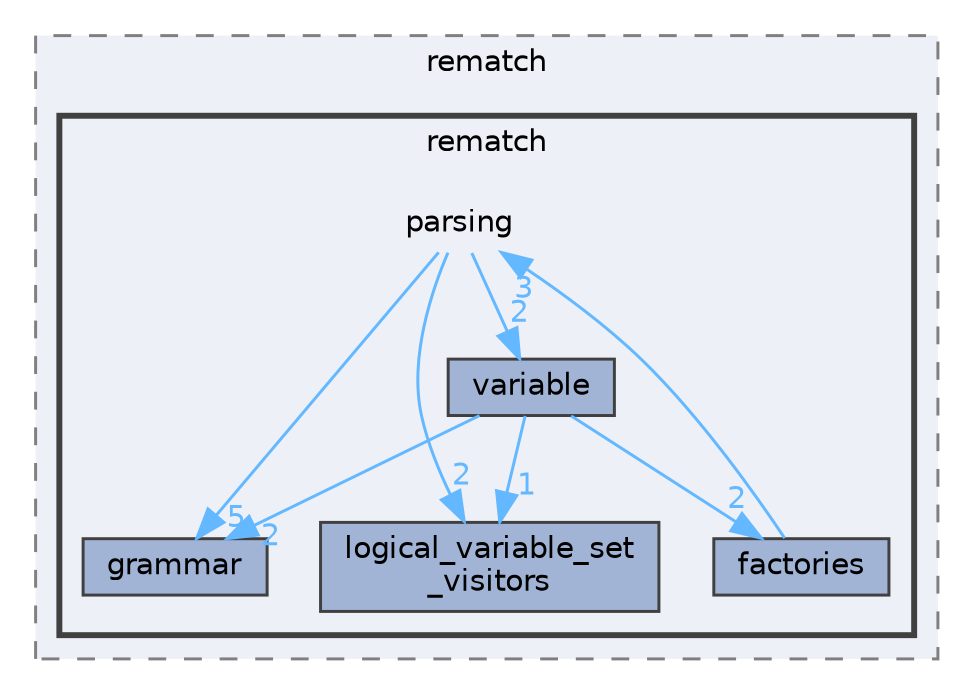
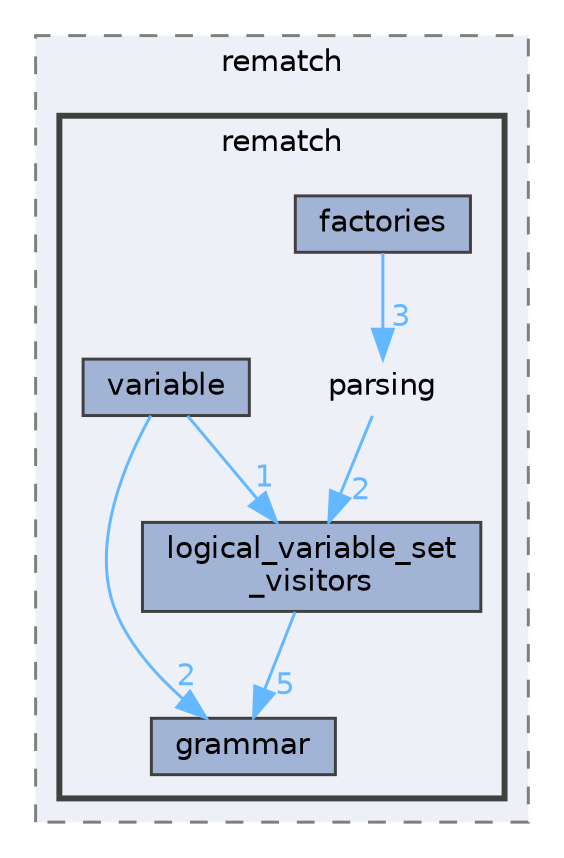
(490, 292) -> none
(327, 384) -> (280, 651)
(654, 469) -> none
